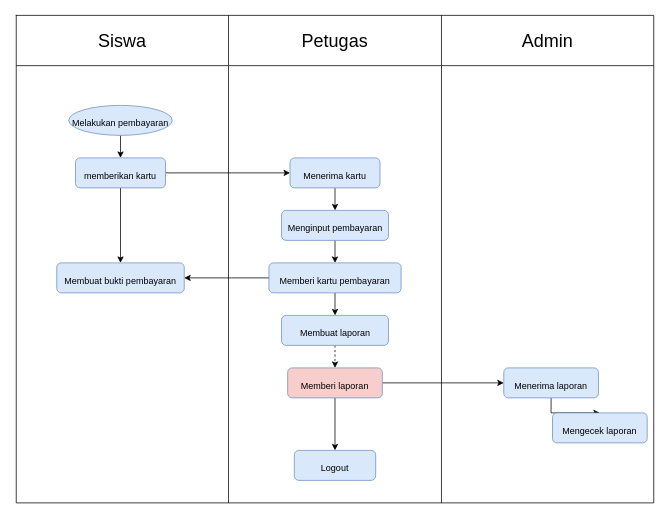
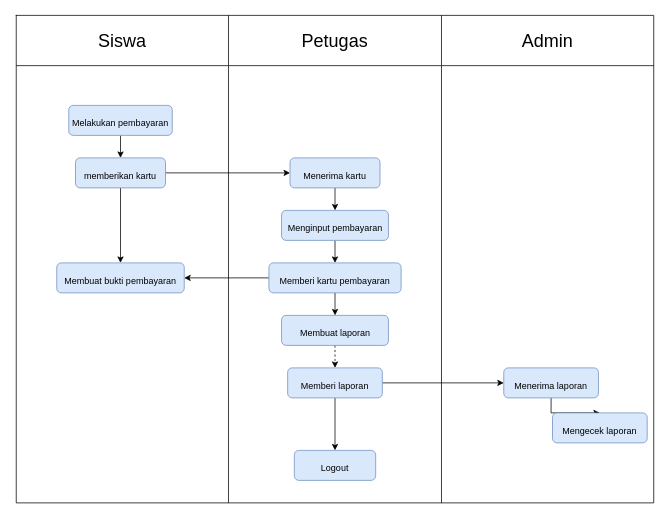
(120, 120) -> (120, 120)
(335, 383) -> (335, 383)
